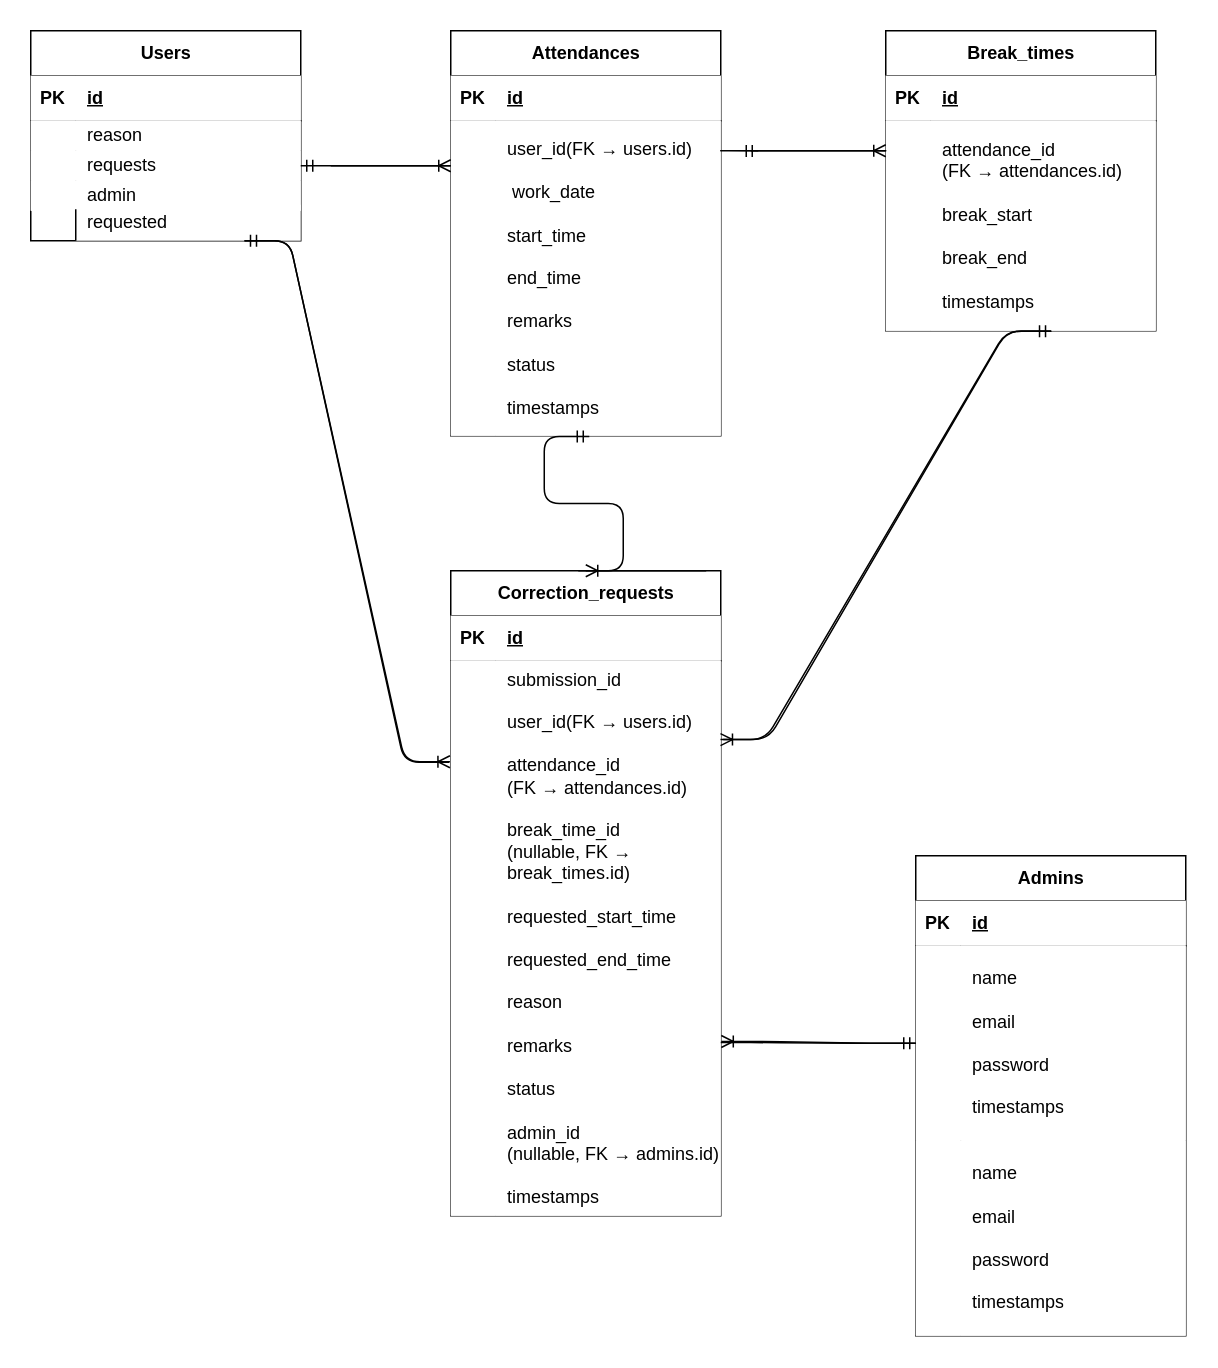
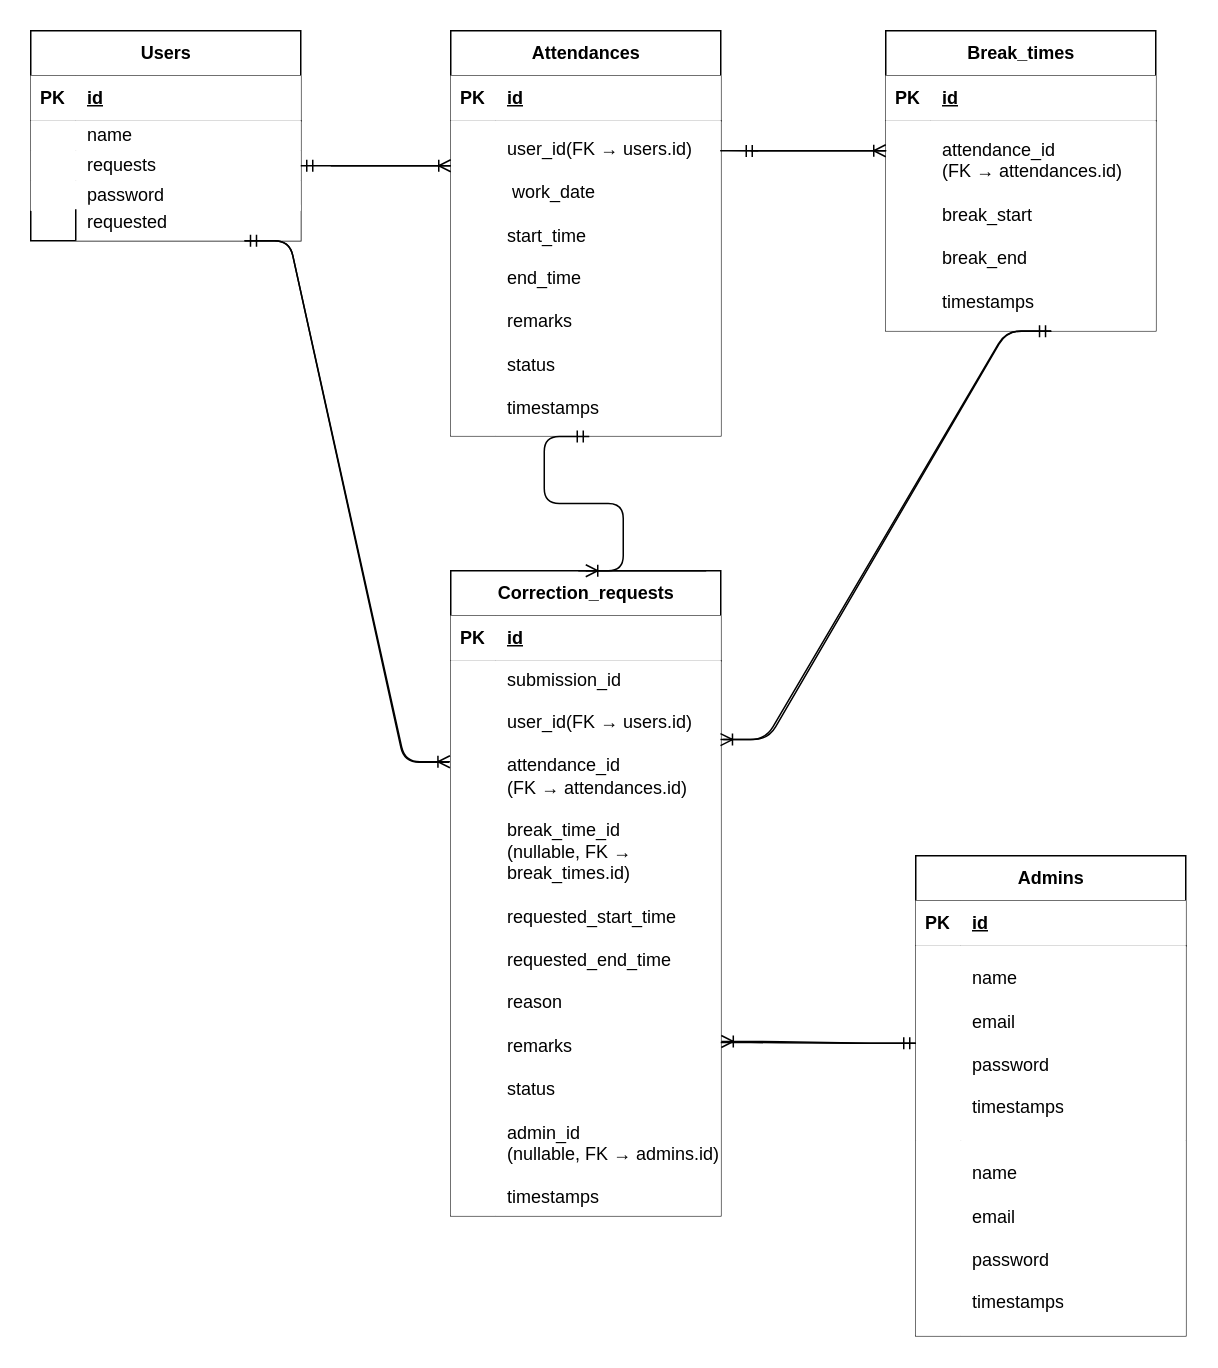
(118, 136) -> (108, 136)
(111, 196) -> (128, 196)
